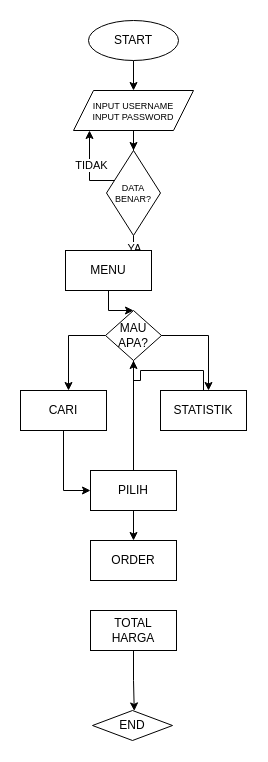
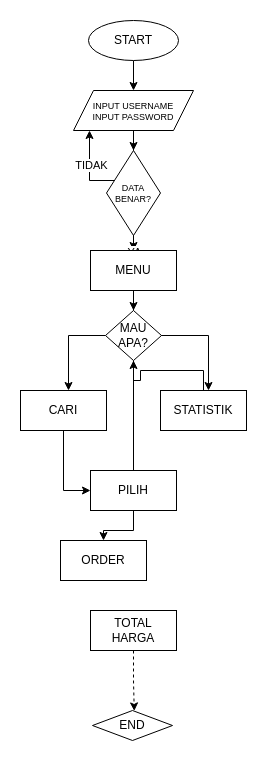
(109, 271) -> (134, 271)
(134, 561) -> (104, 561)
(134, 678) -> (134, 678)
